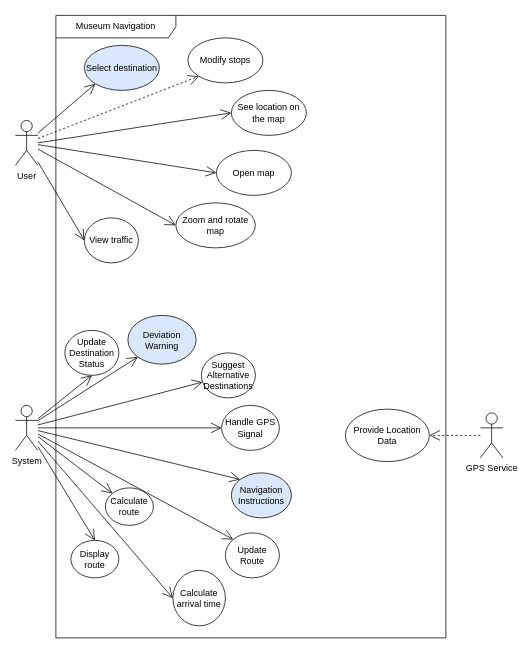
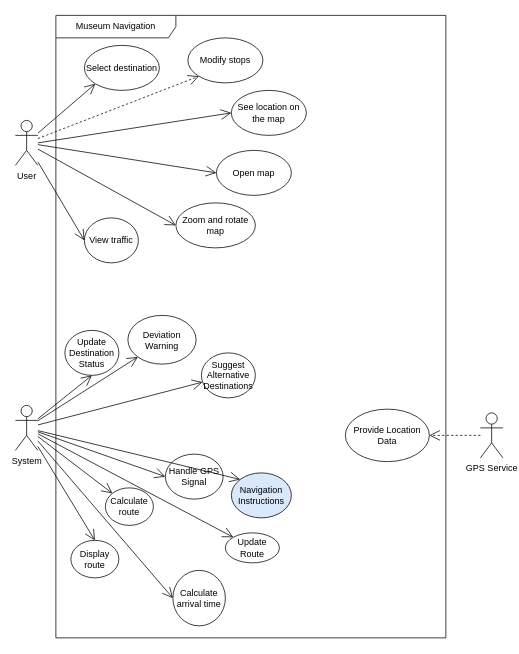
(122, 68) -> (122, 68)
(162, 340) -> (162, 340)
(251, 428) -> (194, 477)
(252, 555) -> (252, 548)
